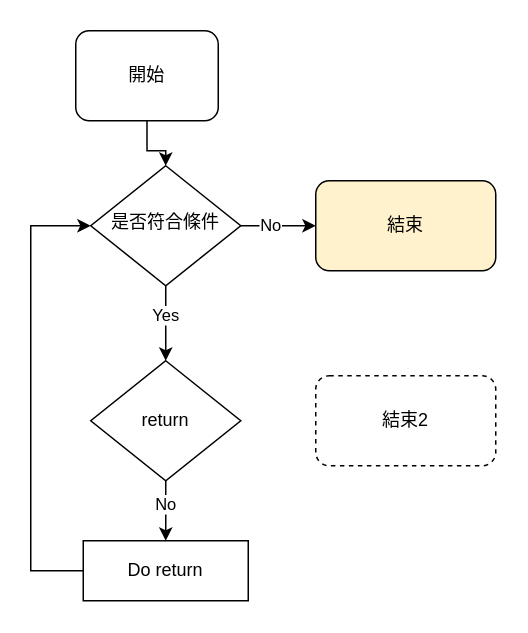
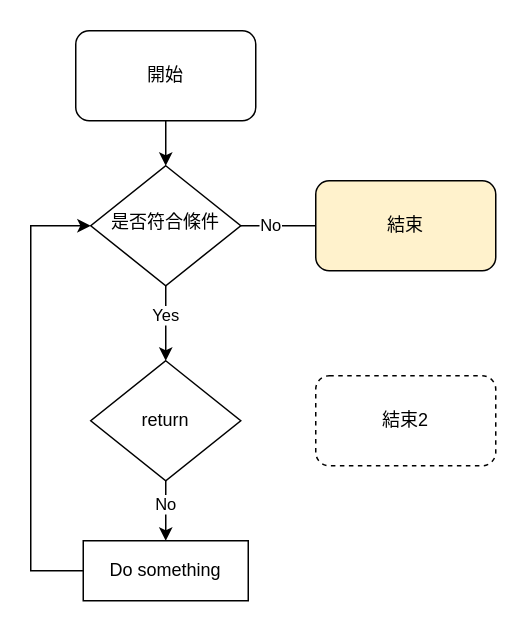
(147, 76) -> (166, 76)
(304, 226) -> (308, 226)
(166, 571) -> (166, 571)
